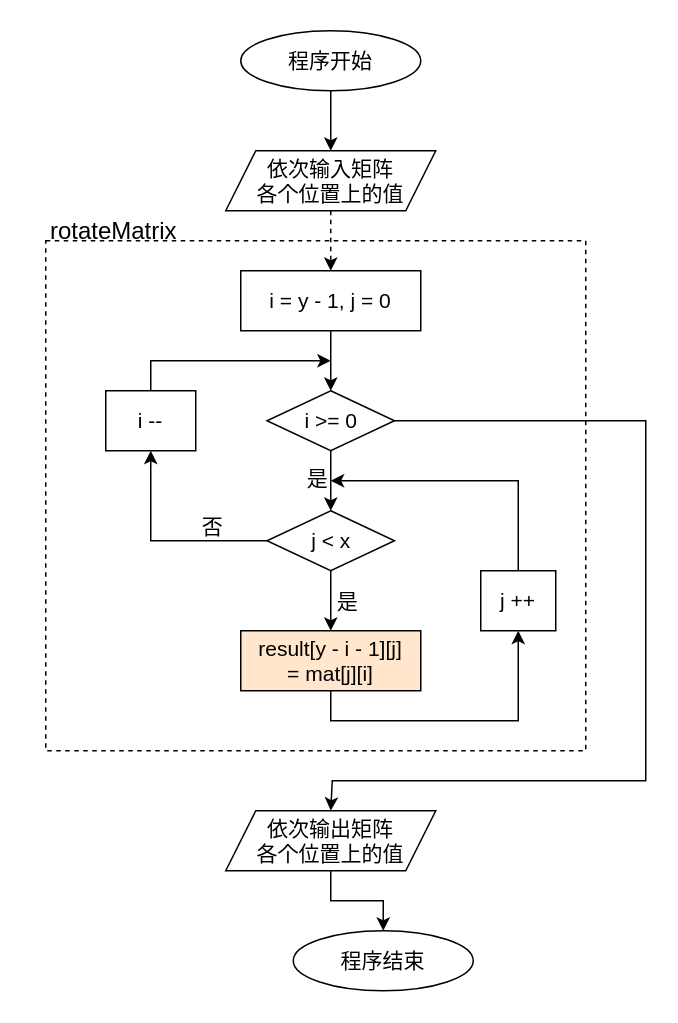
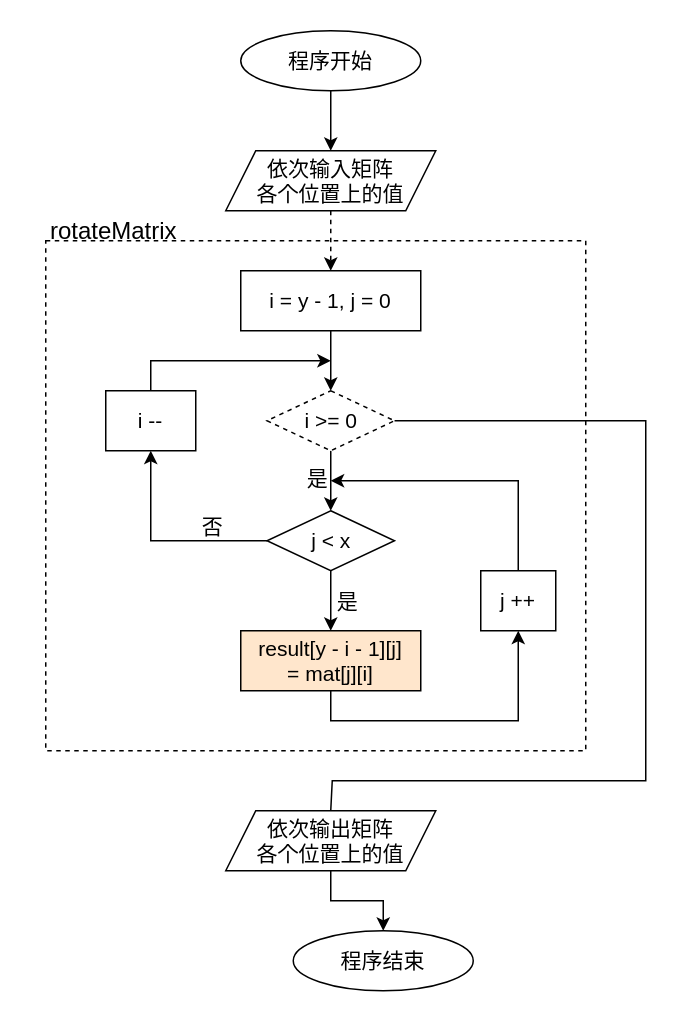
(331, 421) -> (331, 421)
(331, 799) -> (331, 803)
